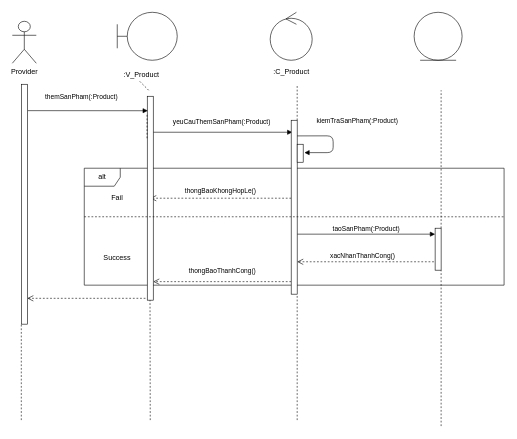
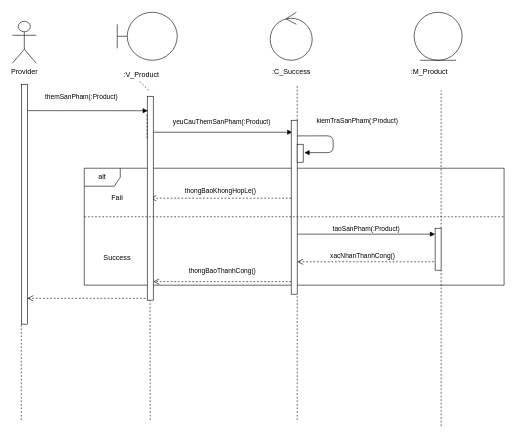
(292, 72) -> (292, 72)
none -> (429, 72)
